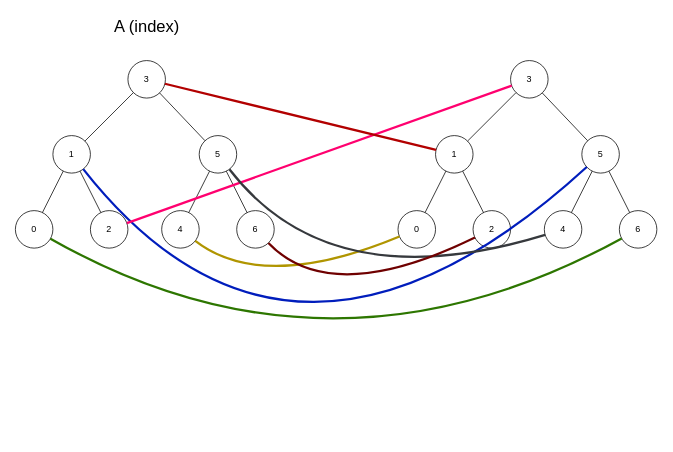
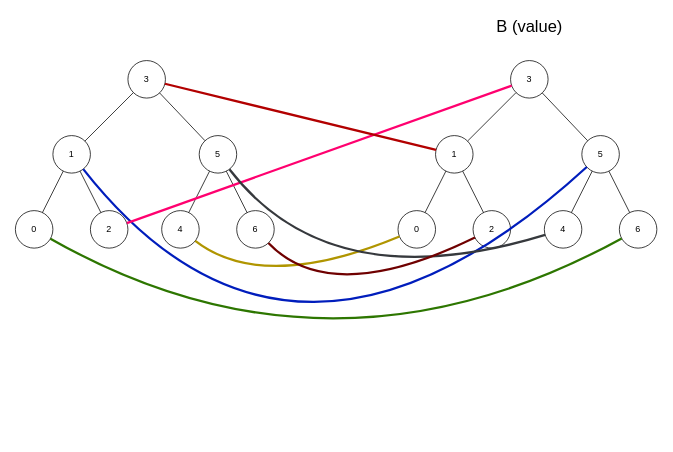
(147, 27) -> none
none -> (529, 27)
